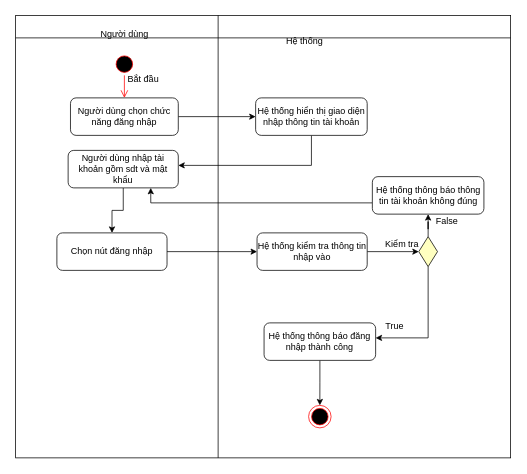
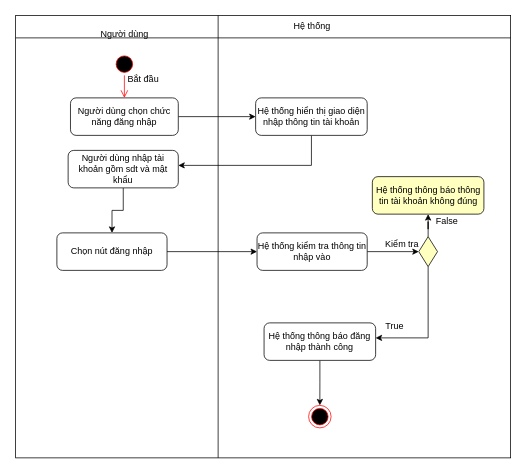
(304, 42) -> (312, 27)
(428, 195) -> (428, 195)
(151, 199) -> none
